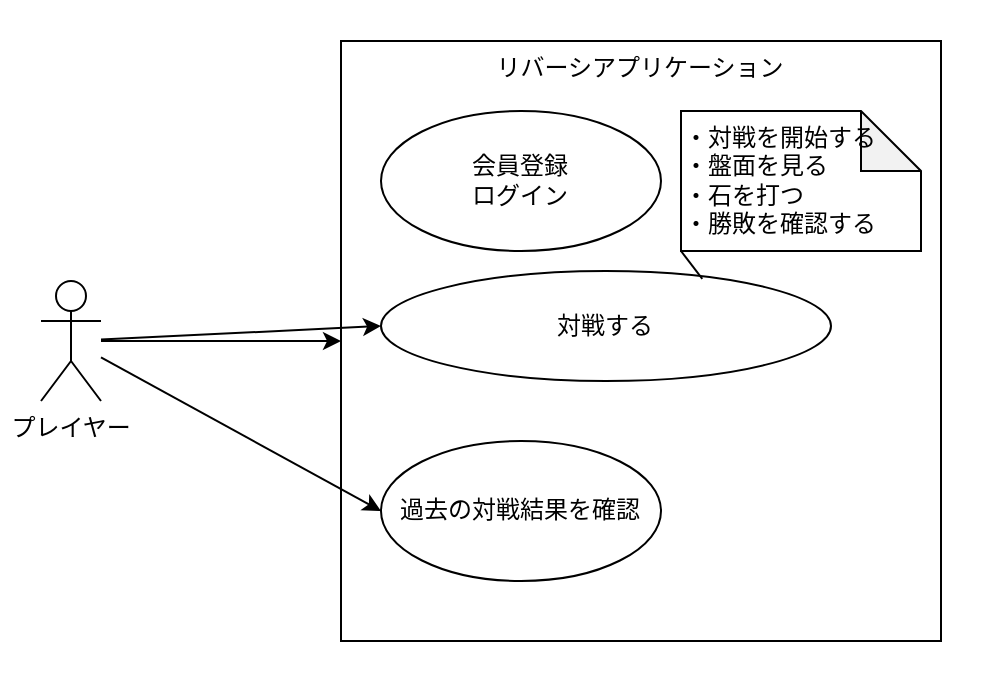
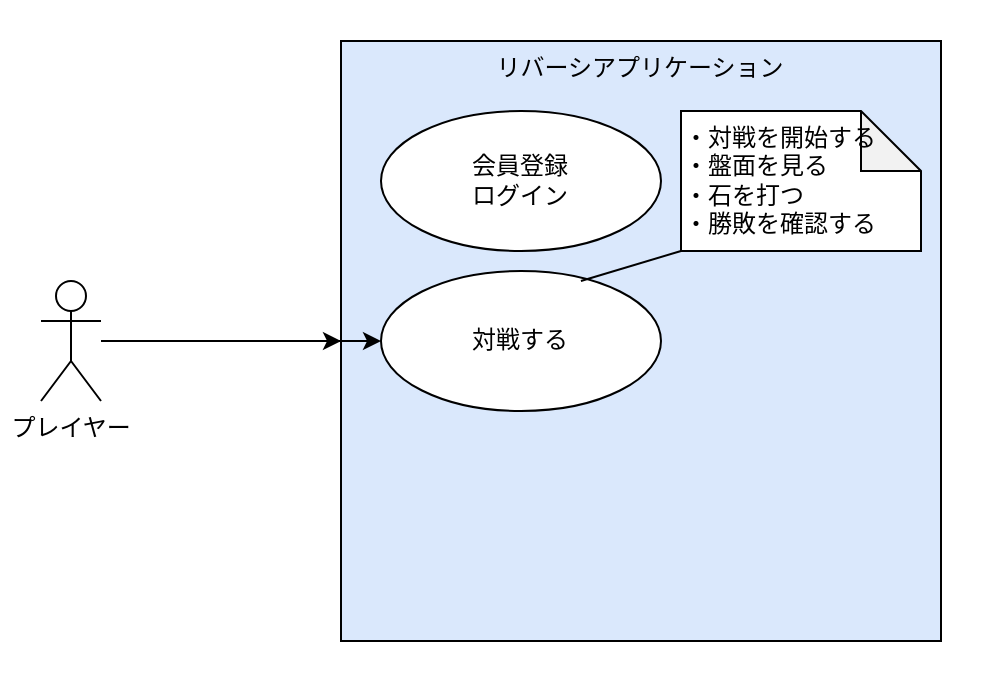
(641, 69) -> (641, 69)
(606, 326) -> (521, 341)
(235, 431) -> none
(521, 511) -> none
